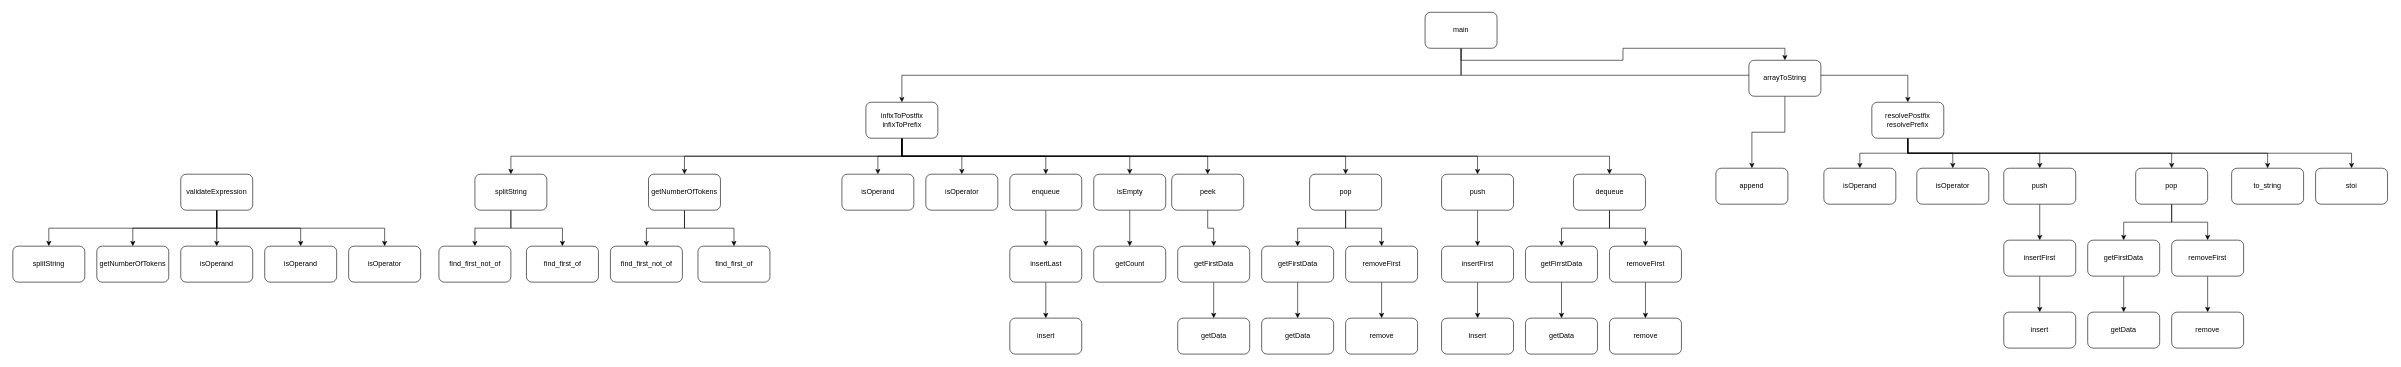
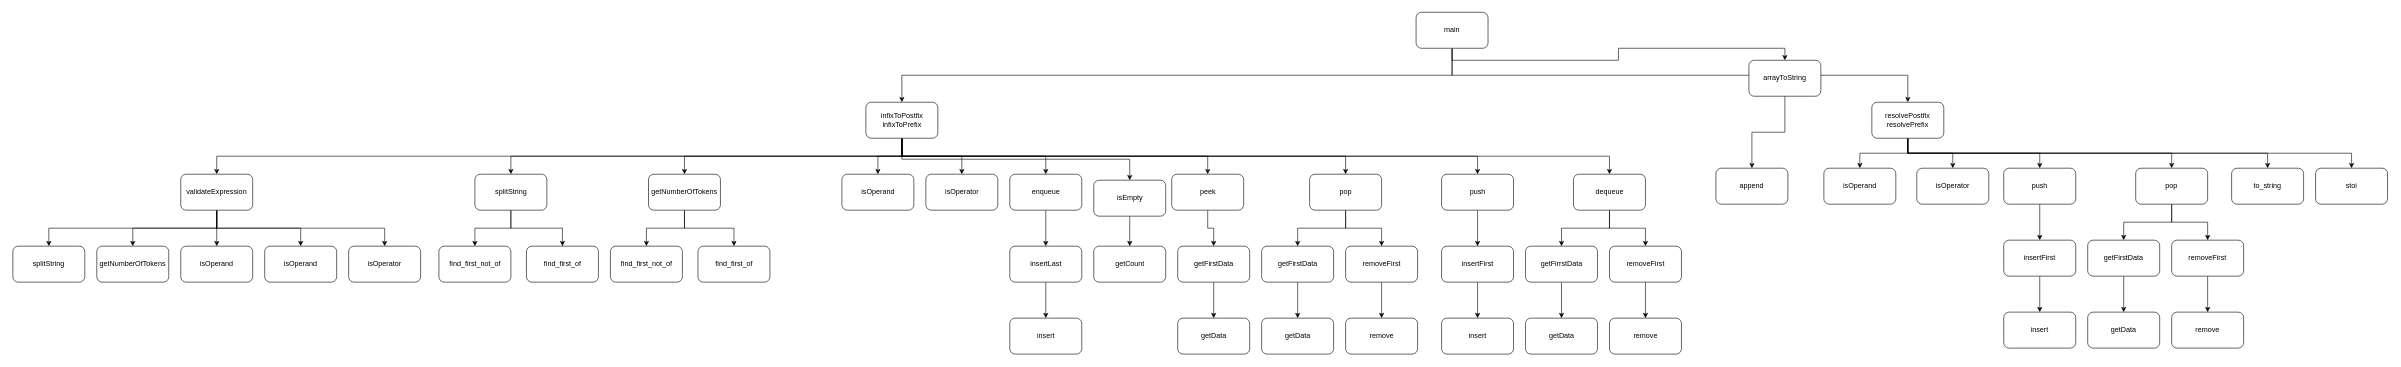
(1461, 30) -> (1452, 30)
none -> (216, 168)
(1130, 192) -> (1130, 198)
